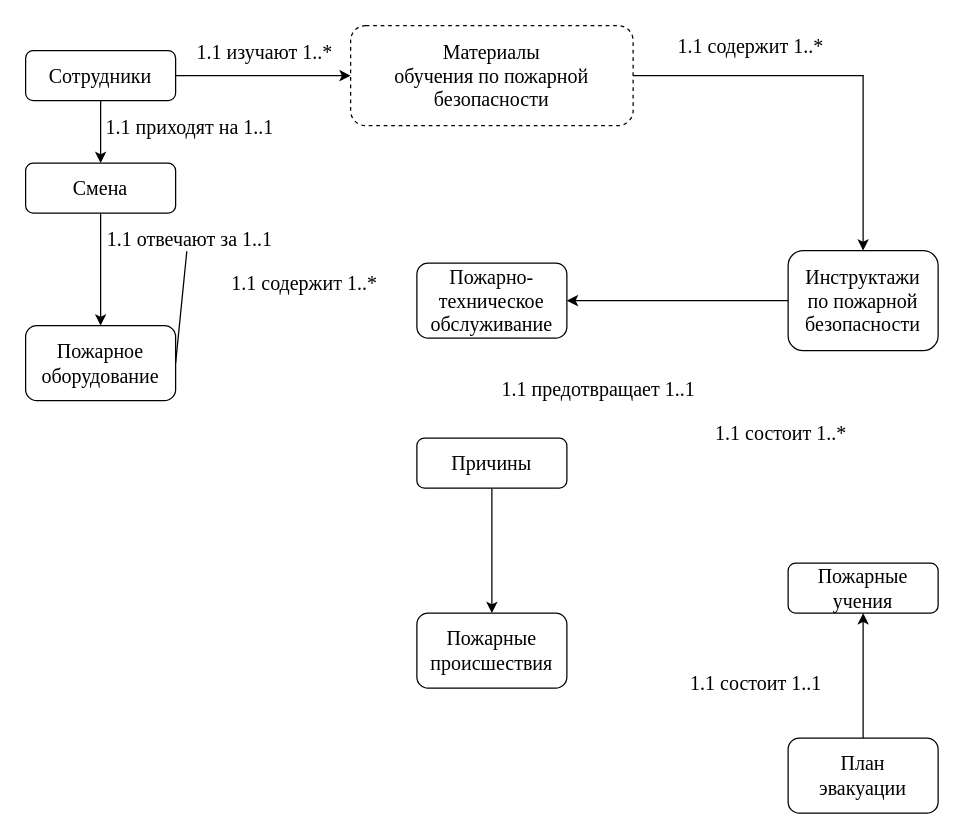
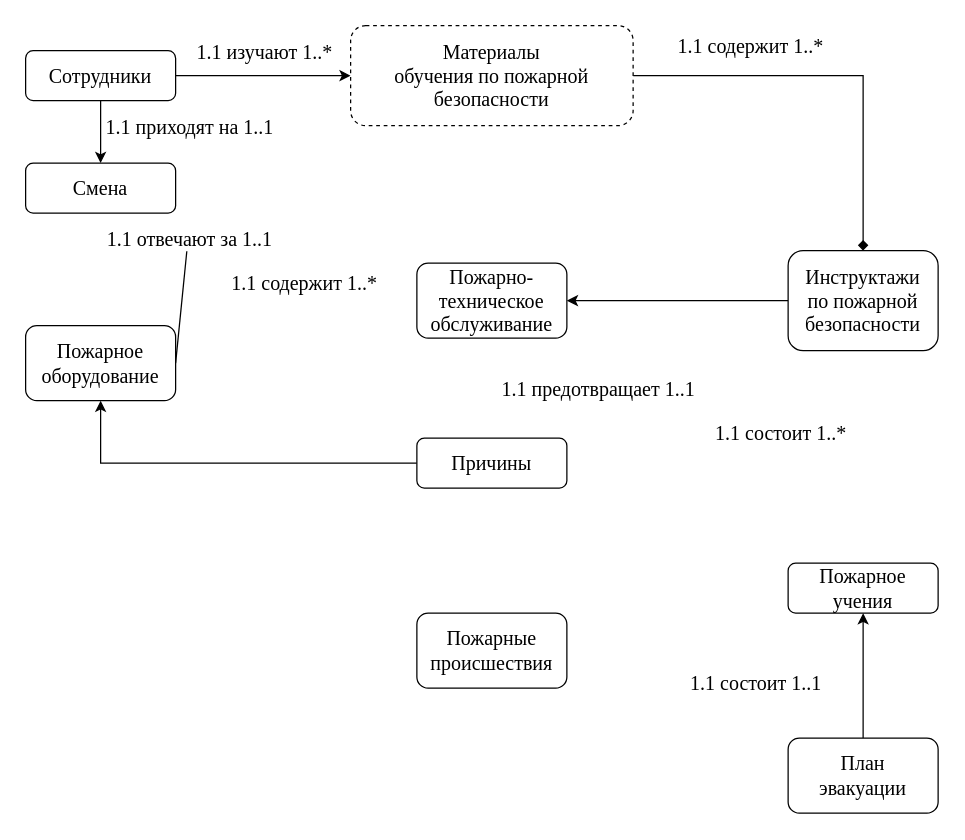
(863, 241) -> (863, 240)
(101, 265) -> none
(492, 546) -> (232, 463)
(863, 588) -> (863, 588)
